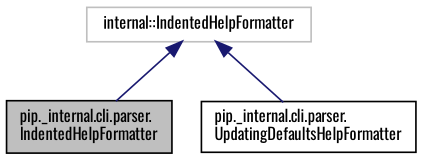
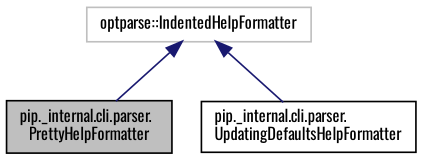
(199, 25) -> (199, 25)
(89, 127) -> (89, 127)
